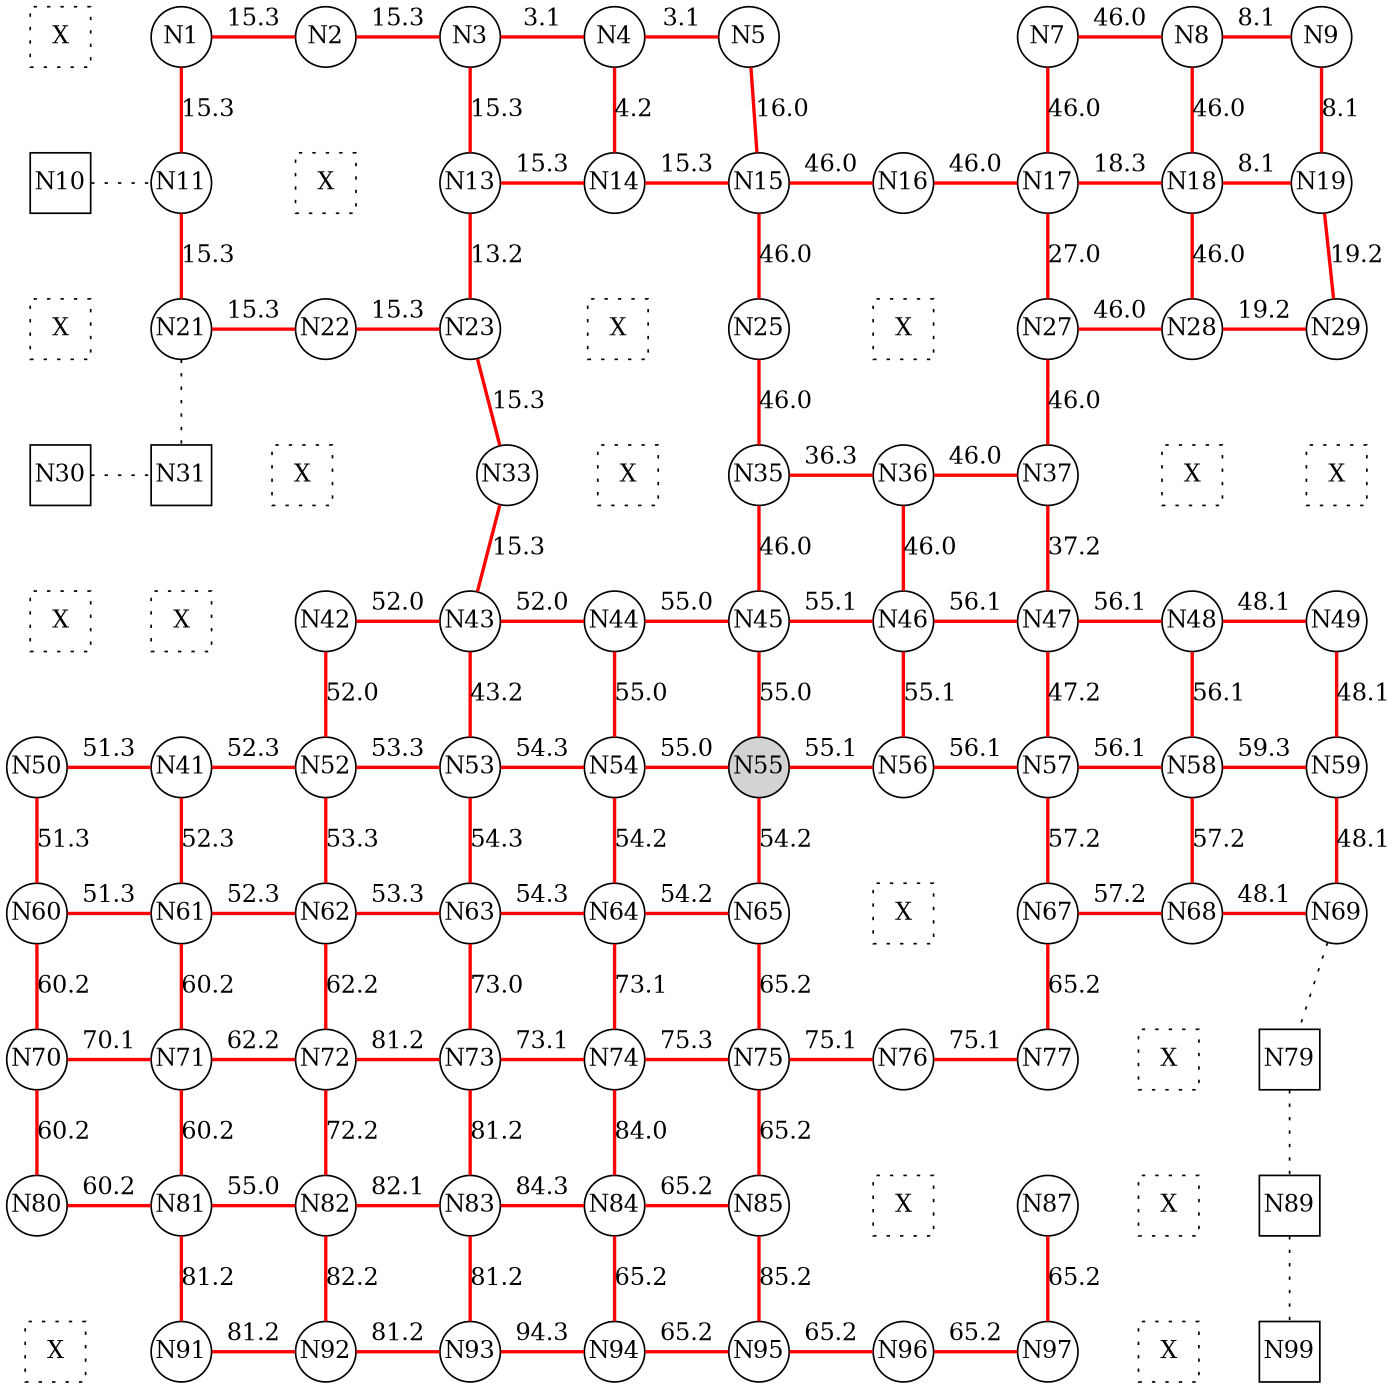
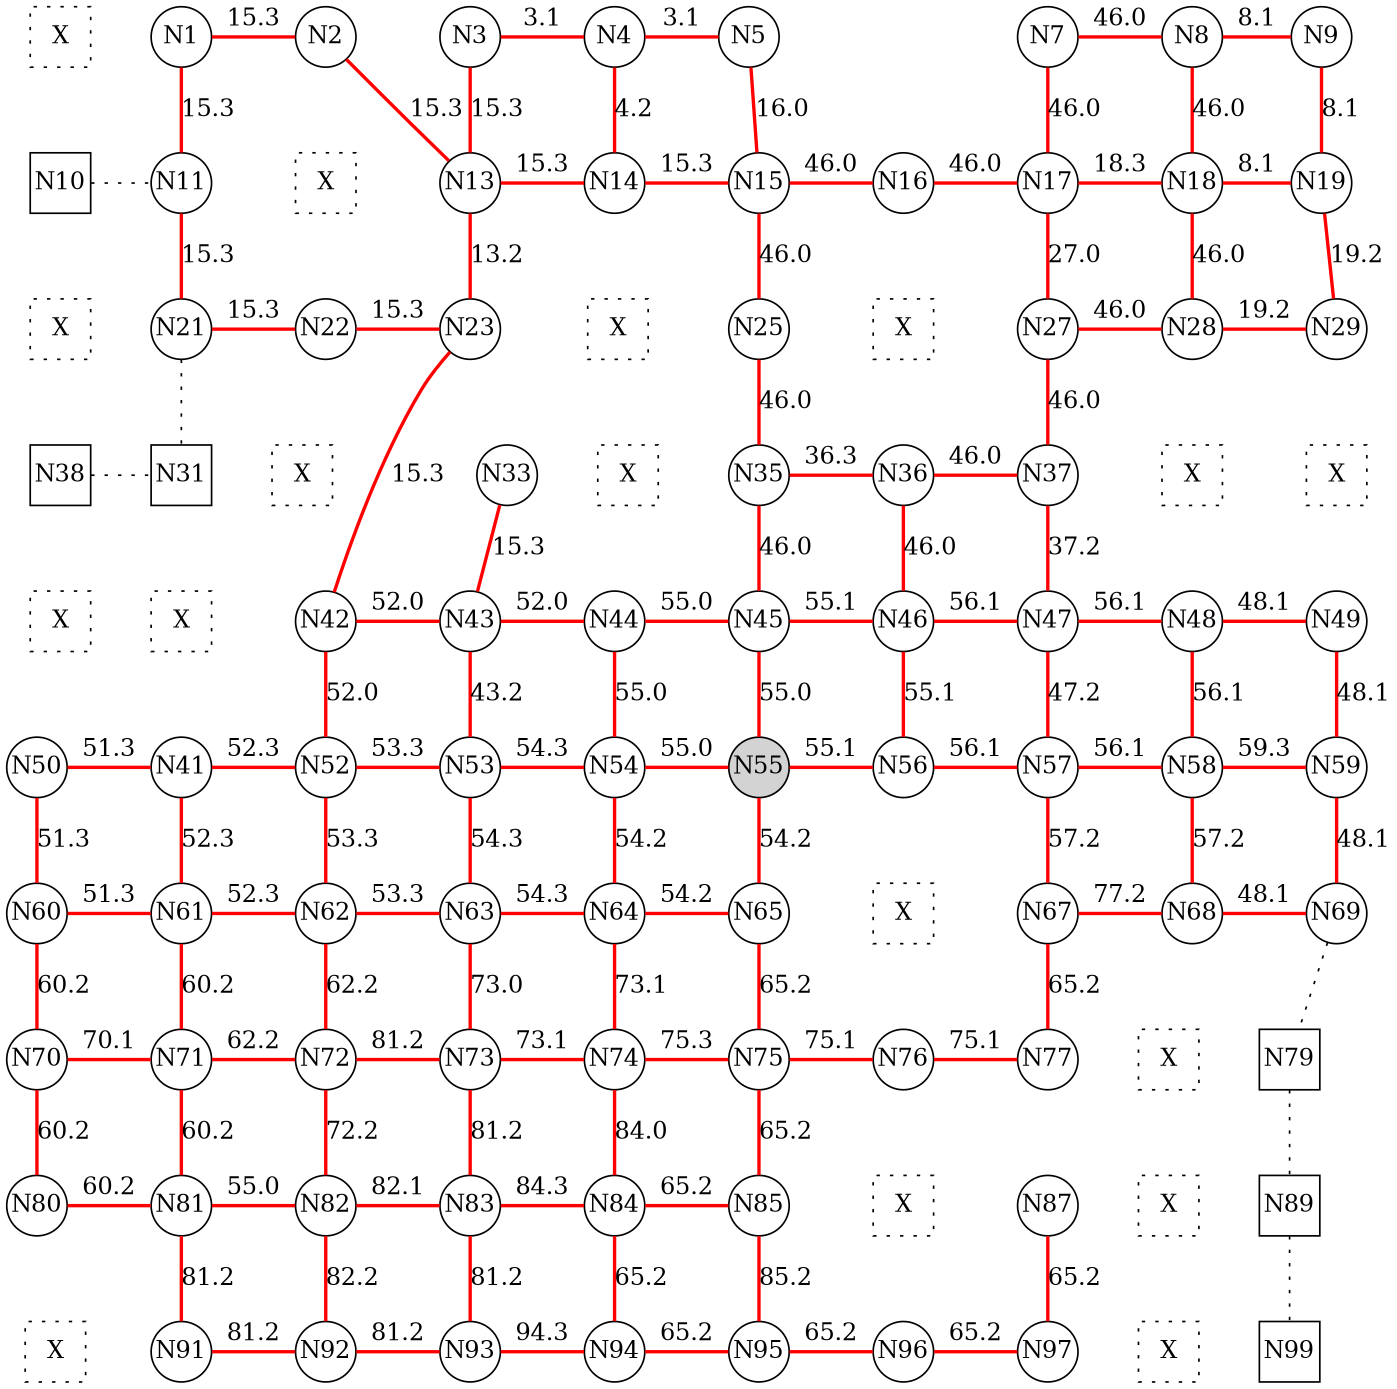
(398, 37) -> (397, 110)
(489, 402) -> (382, 467)
(60, 475) -> (60, 475)
(1120, 896) -> (1120, 896)
